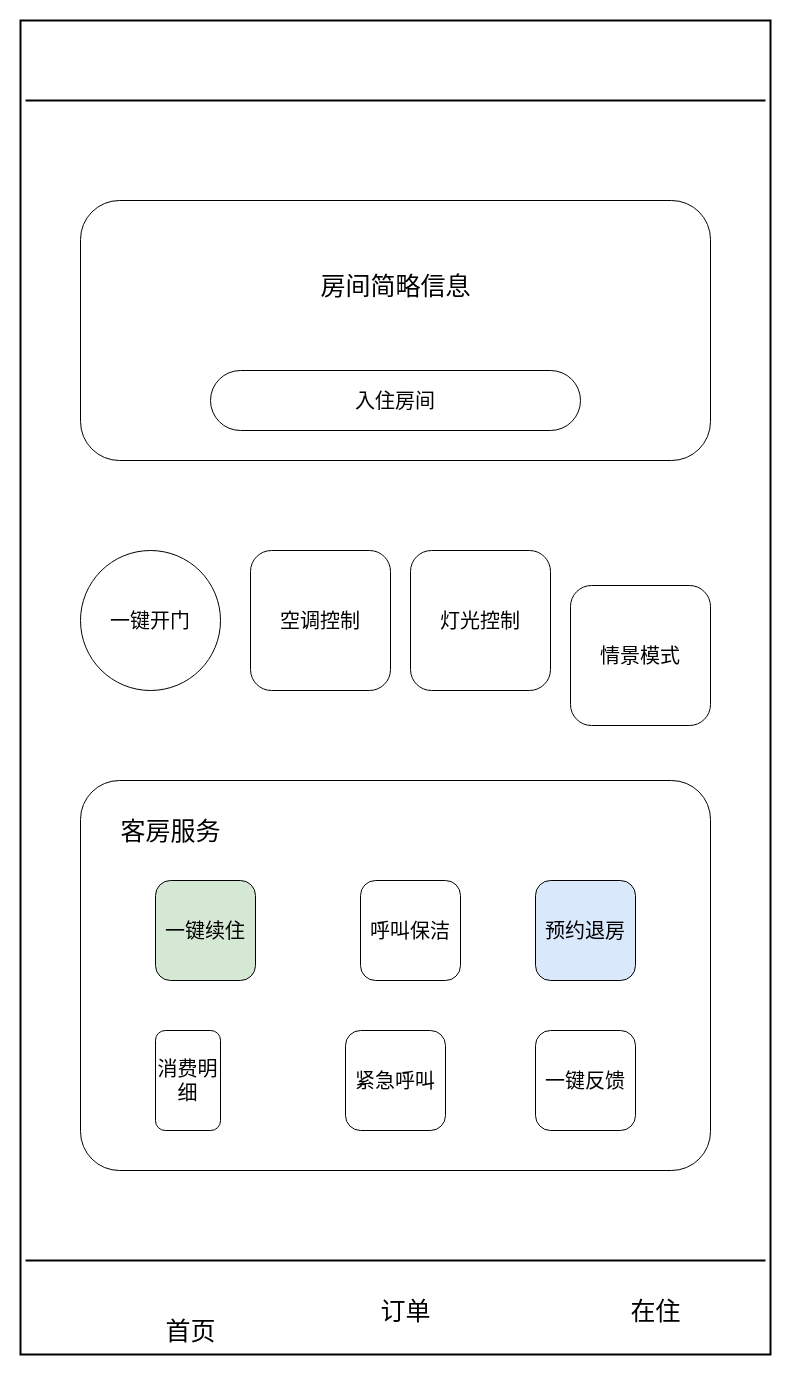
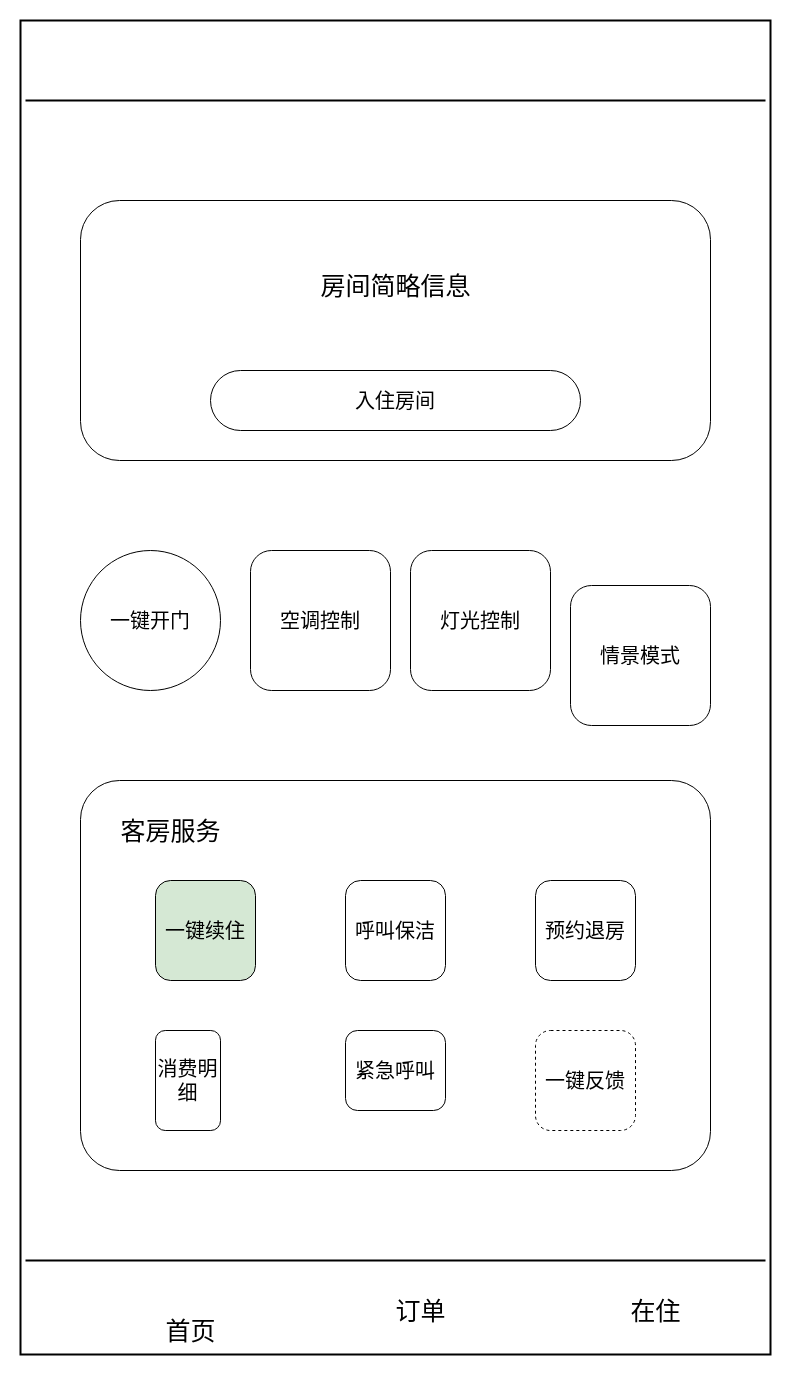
(411, 931) -> (396, 931)
(586, 931) -> (586, 931)
(396, 1081) -> (396, 1071)
(586, 1081) -> (586, 1081)
(406, 1311) -> (421, 1311)
